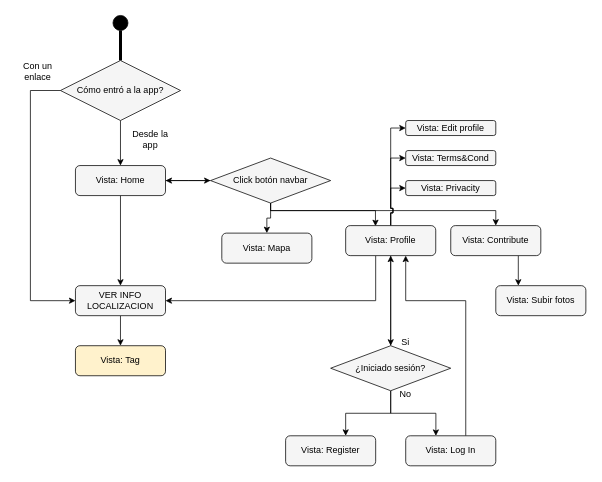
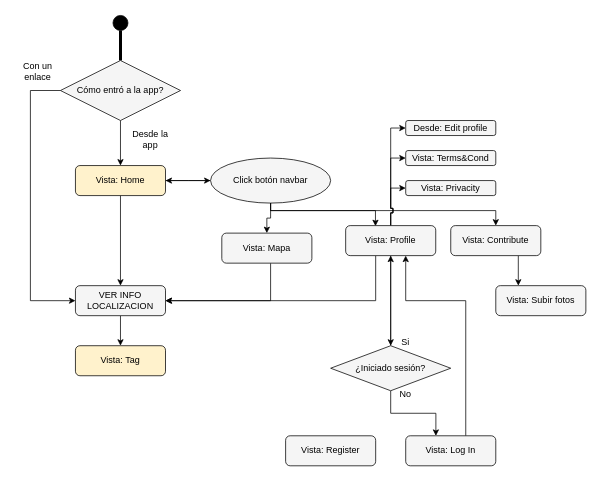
(450, 128) -> (450, 128)
(120, 180) -> (120, 180)
(270, 180) -> (270, 180)
none -> (270, 280)
(359, 413) -> none
